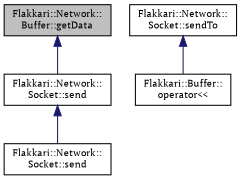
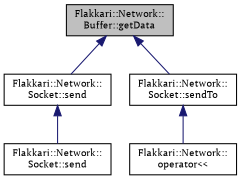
none -> (155, 59)
(183, 90) -> (183, 159)
